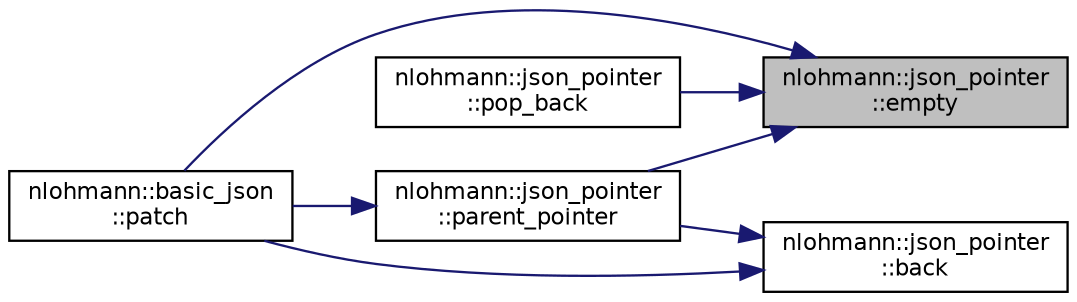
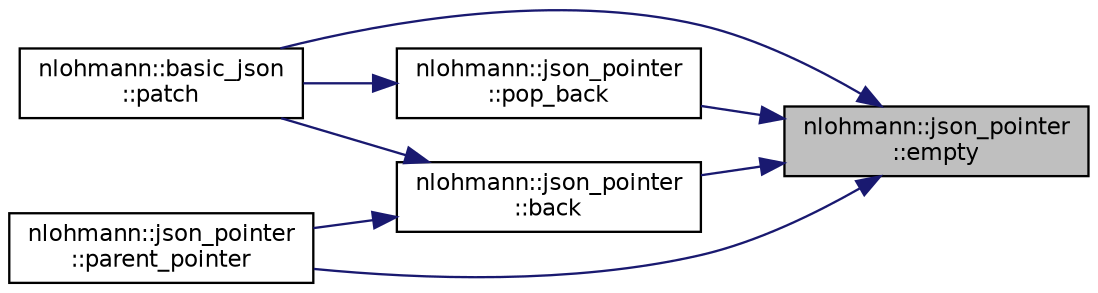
none -> (731, 171)
(322, 206) -> (338, 83)
